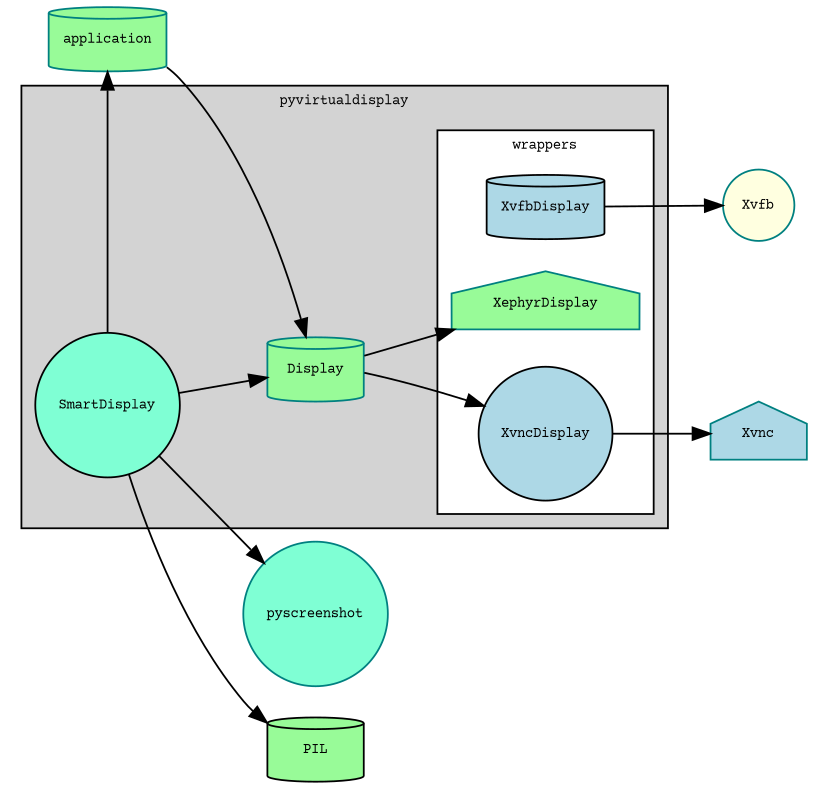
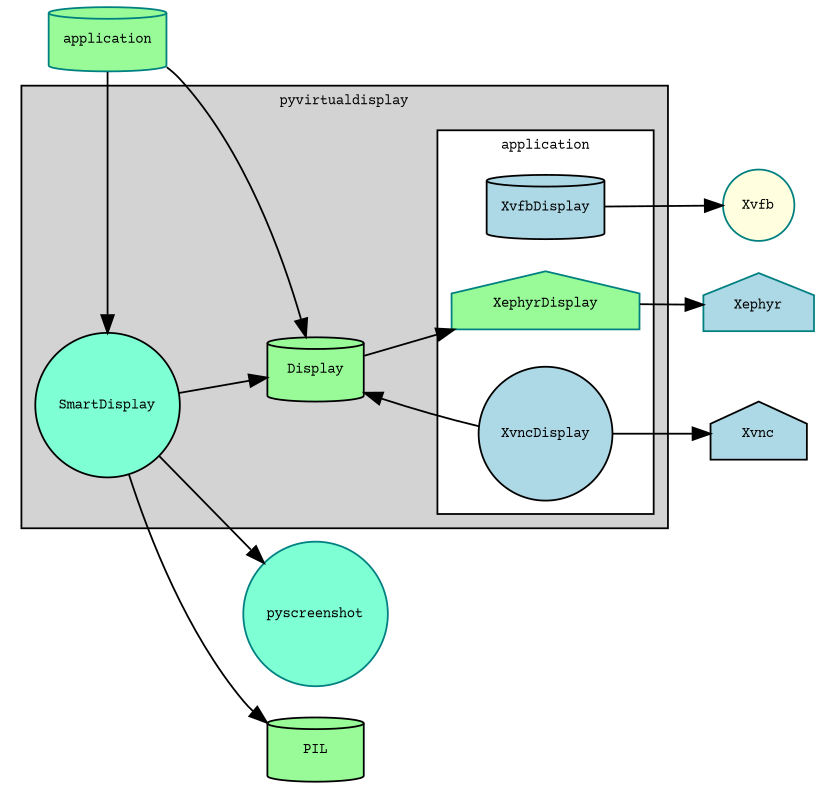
(546, 145) -> (546, 145)
(108, 212) -> (108, 193)
none -> (759, 305)
(316, 369) -> (316, 369)
(416, 385) -> (425, 412)
(759, 434) -> (759, 434)
